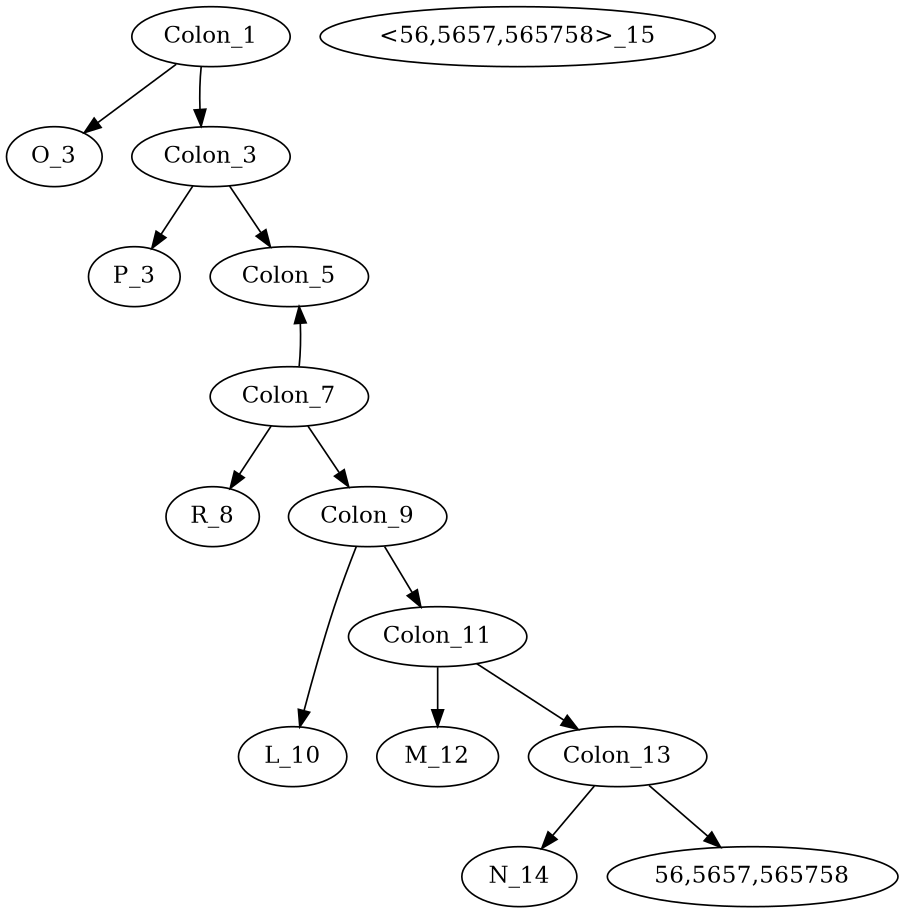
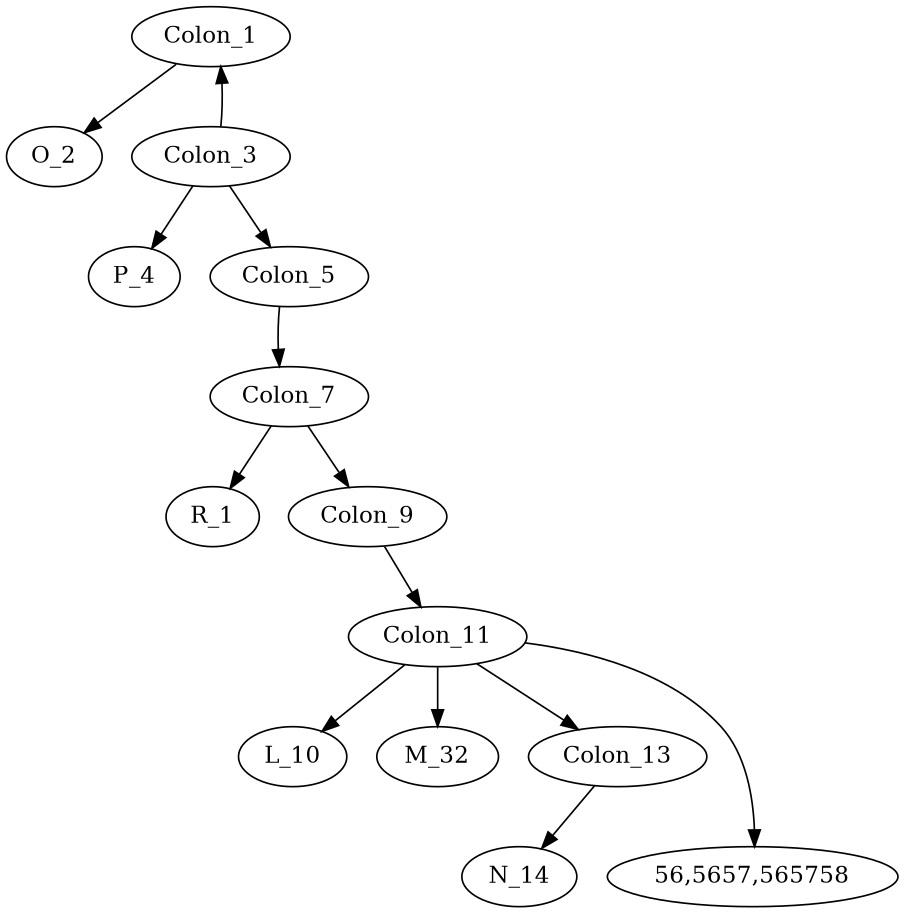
(518, 37) -> none
(200, 88) -> (222, 105)
(54, 157) -> (54, 157)
(134, 277) -> (134, 277)
(300, 345) -> (278, 328)
(213, 517) -> (213, 517)
(328, 628) -> (370, 693)
(438, 757) -> (438, 757)
(678, 811) -> (680, 693)
